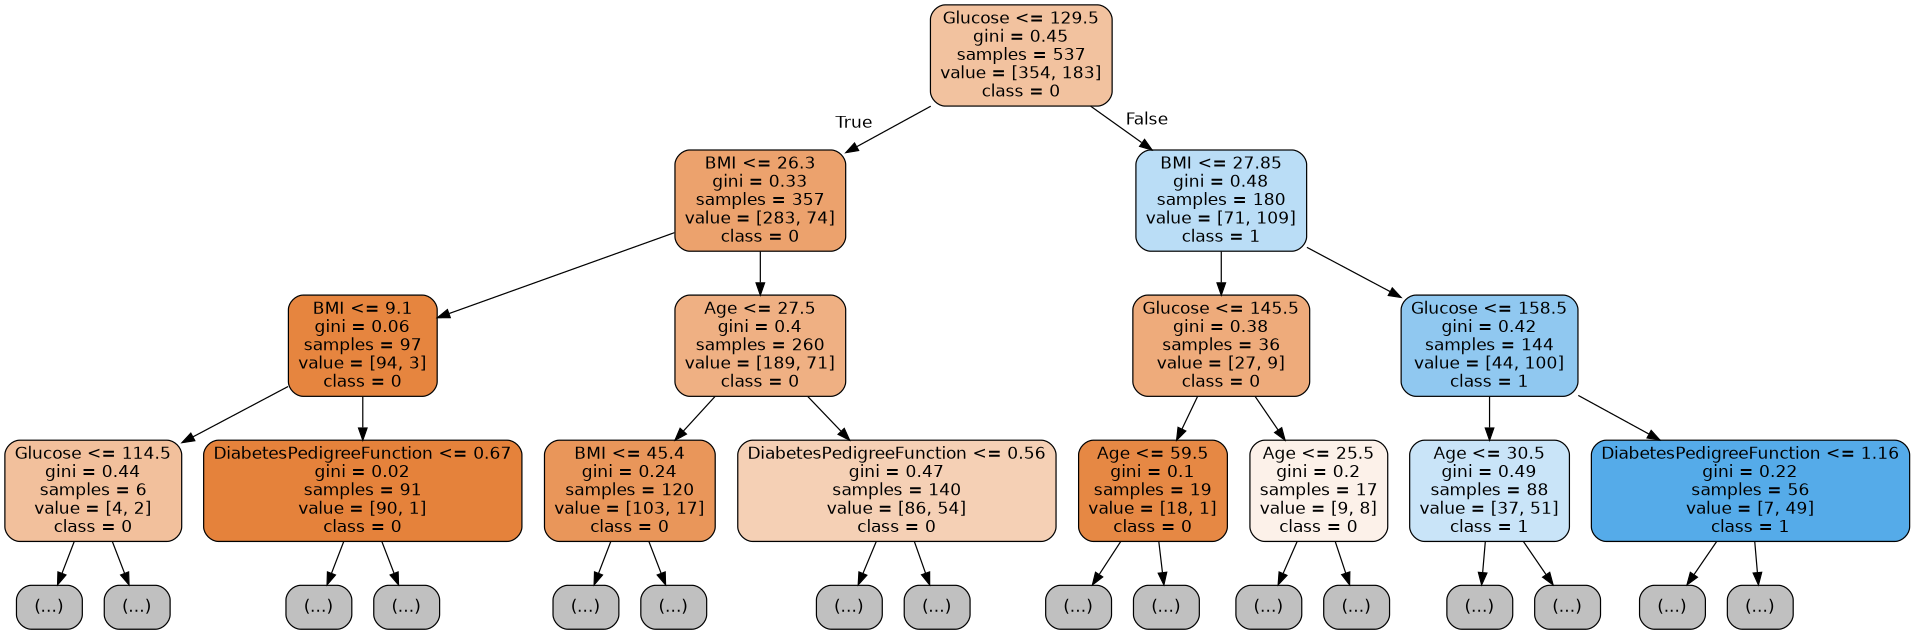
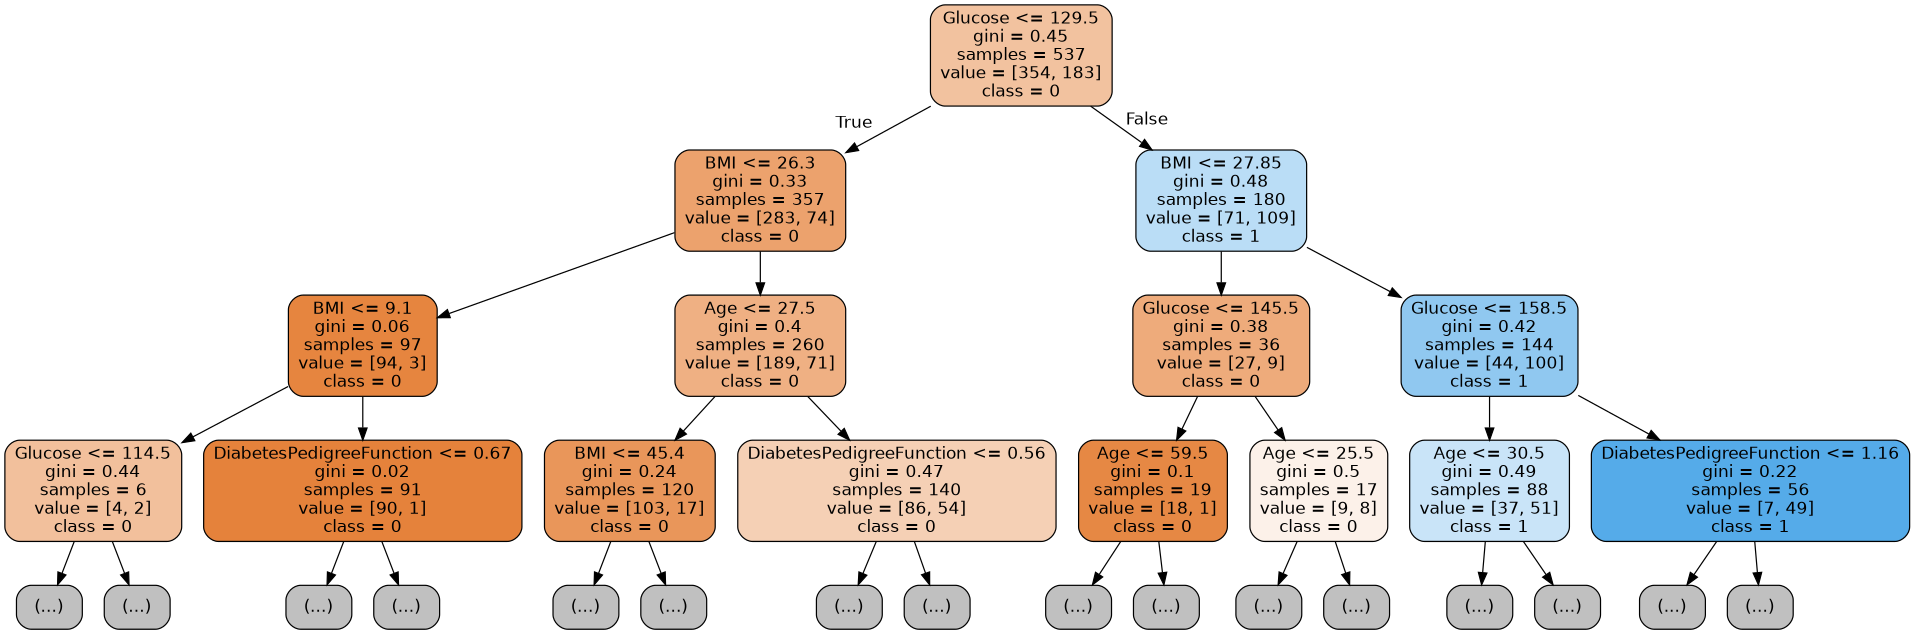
(1319, 491) -> (1319, 491)
